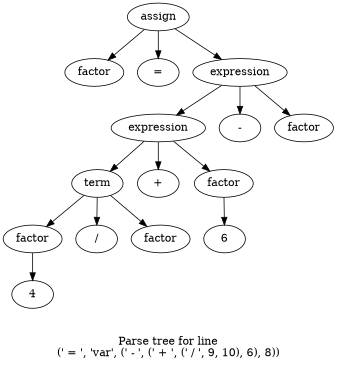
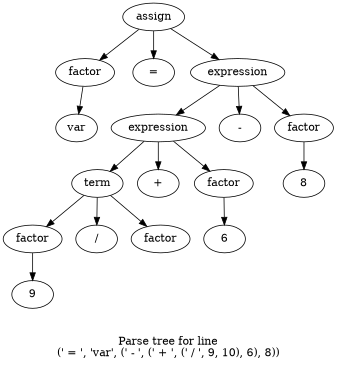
none -> (77, 128)
none -> (304, 183)
(33, 294) -> (33, 294)
